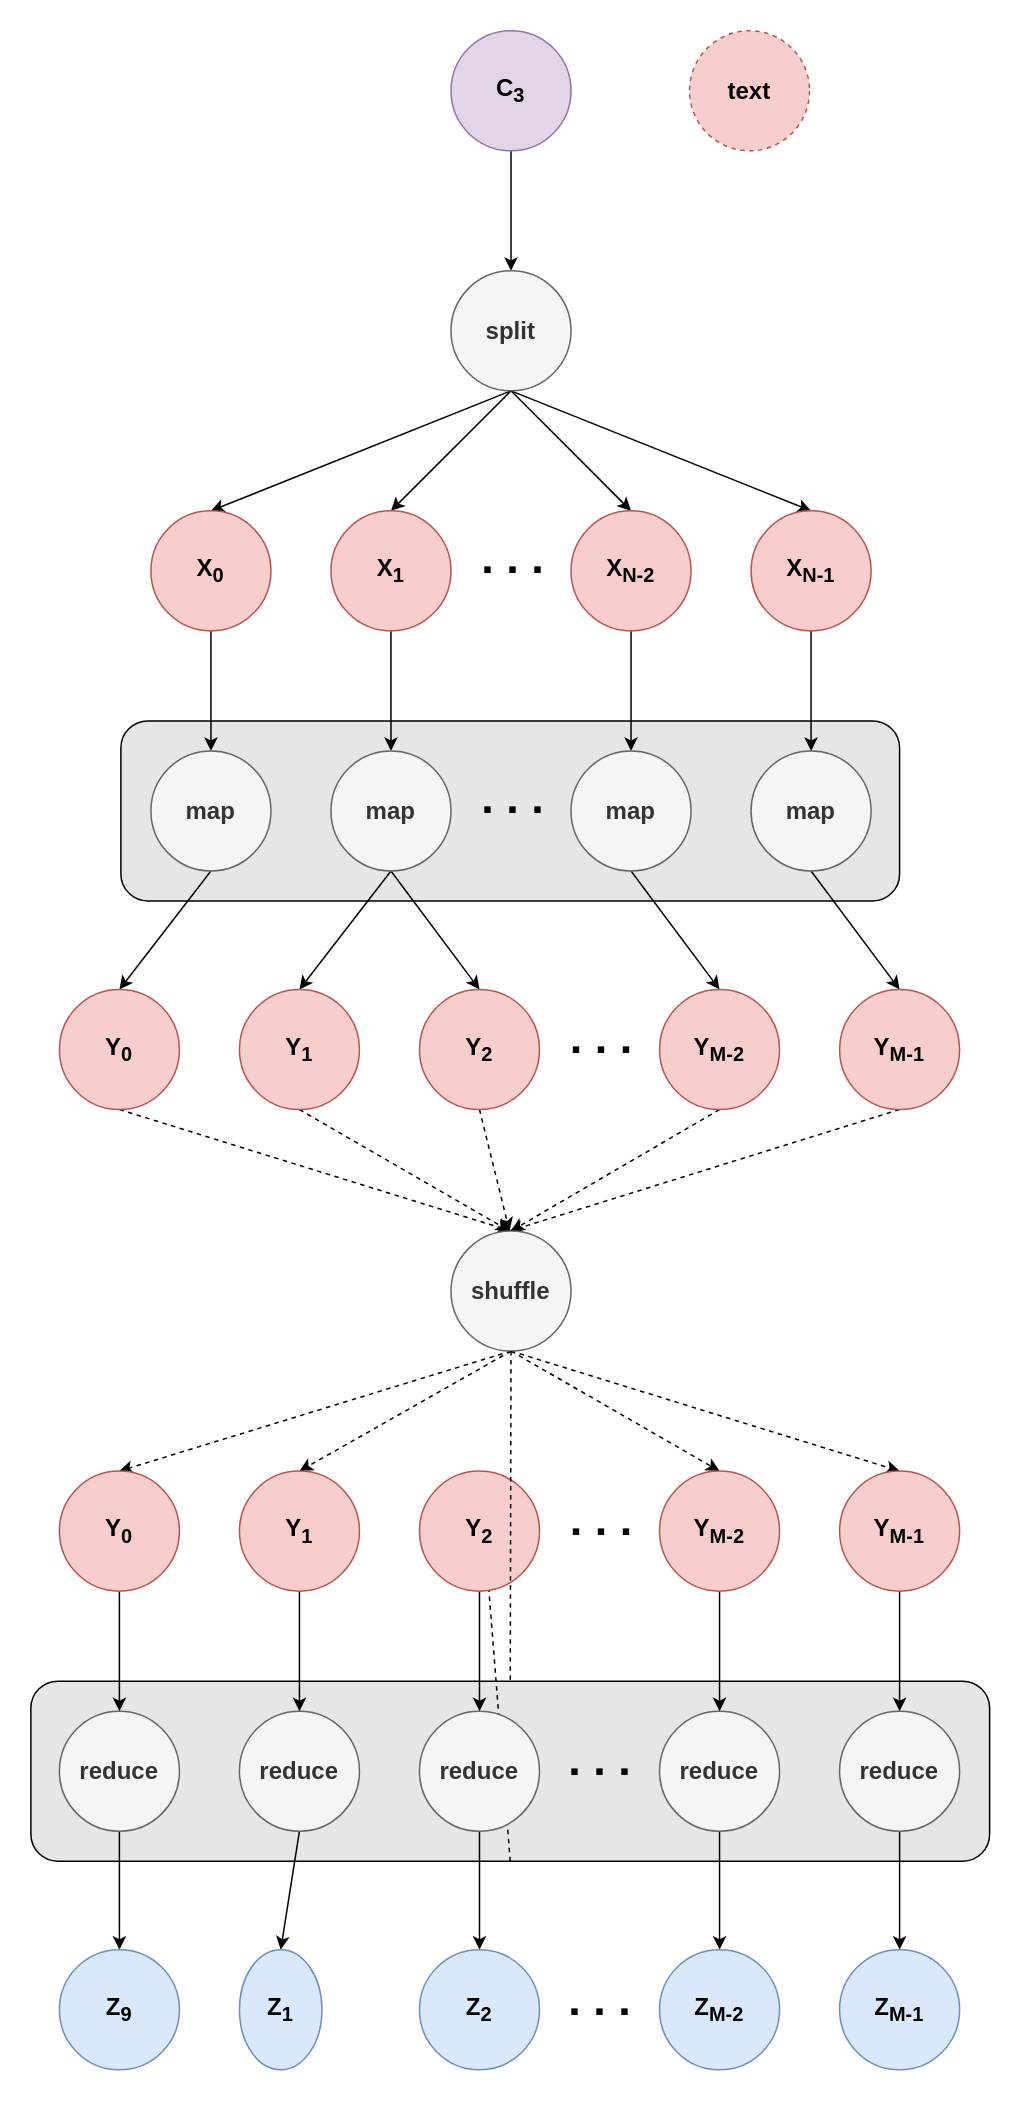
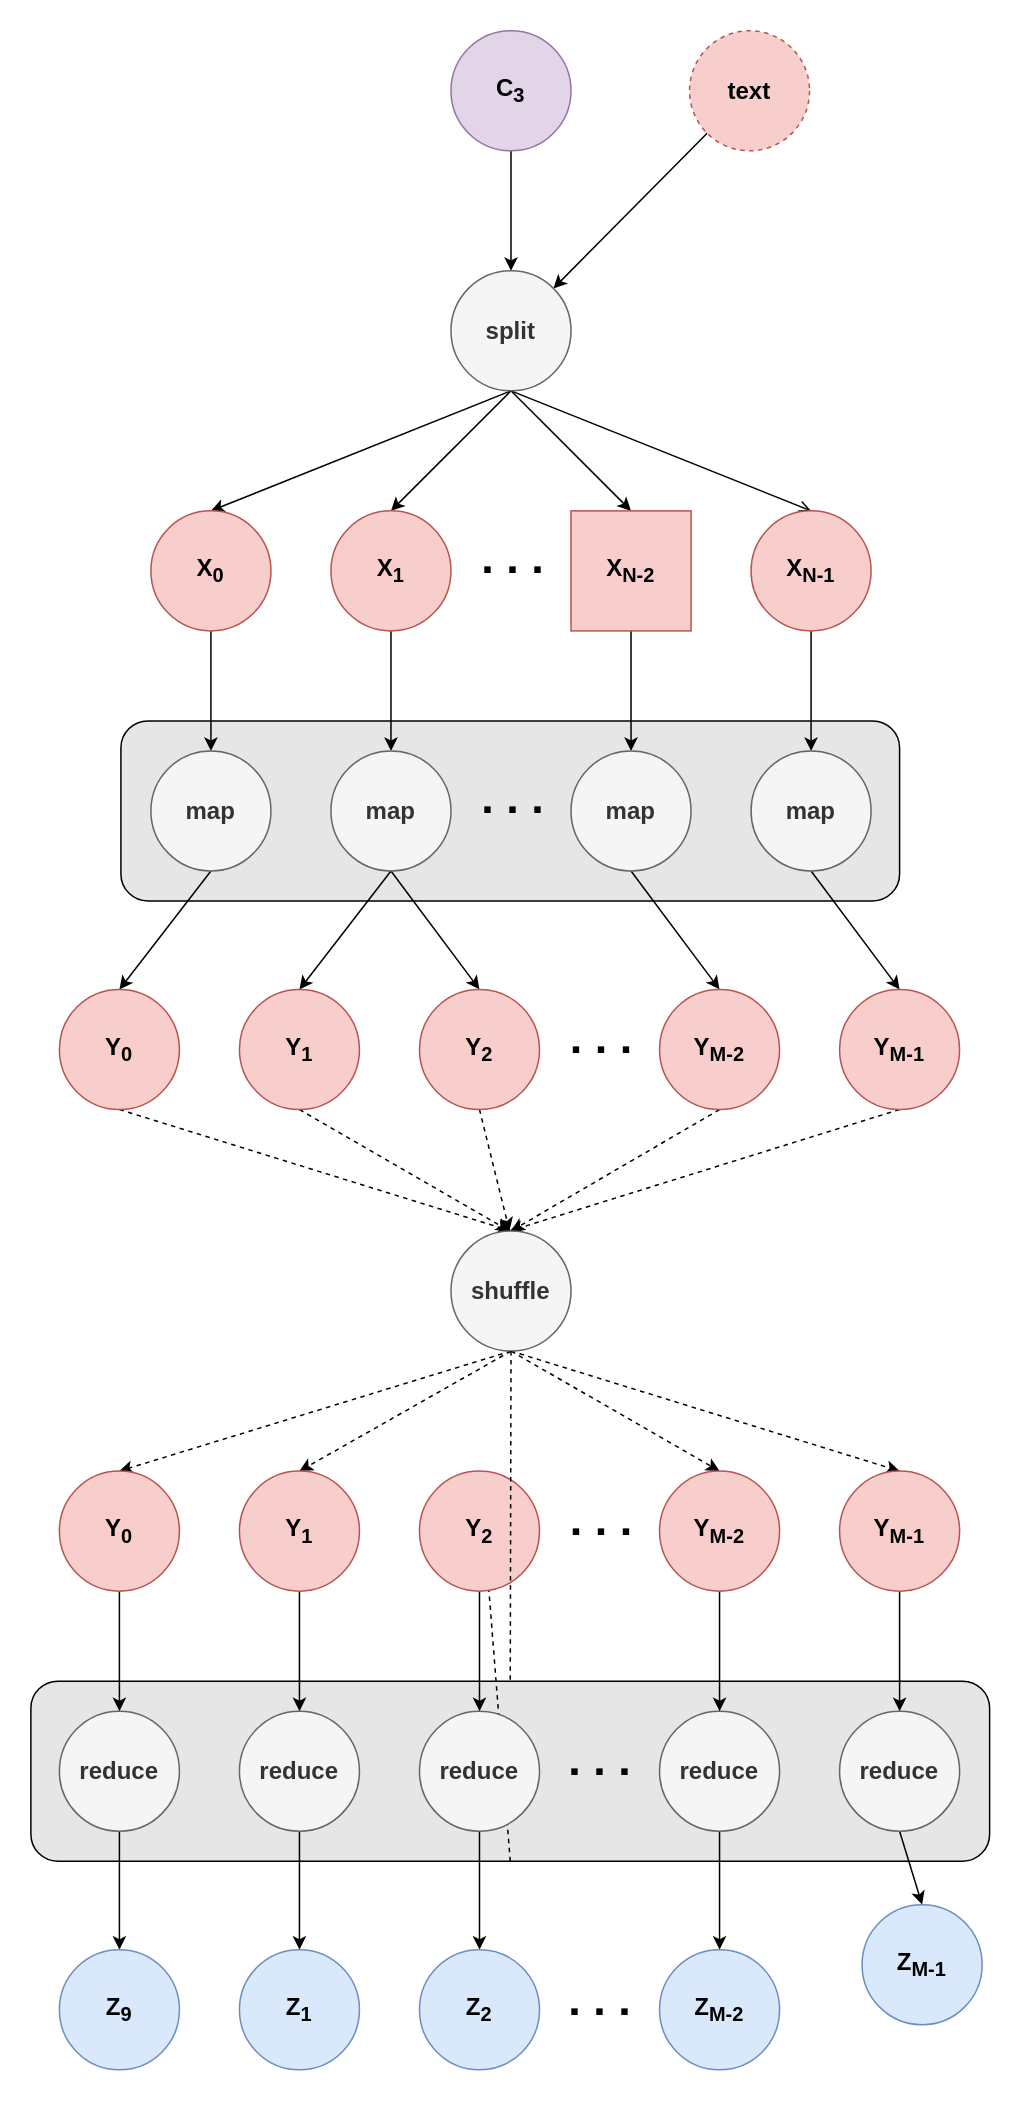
none -> (633, 207)
(800, 506) -> (802, 507)
(631, 571) -> (631, 571)
(281, 2009) -> (299, 2009)
(899, 2009) -> (922, 1964)
